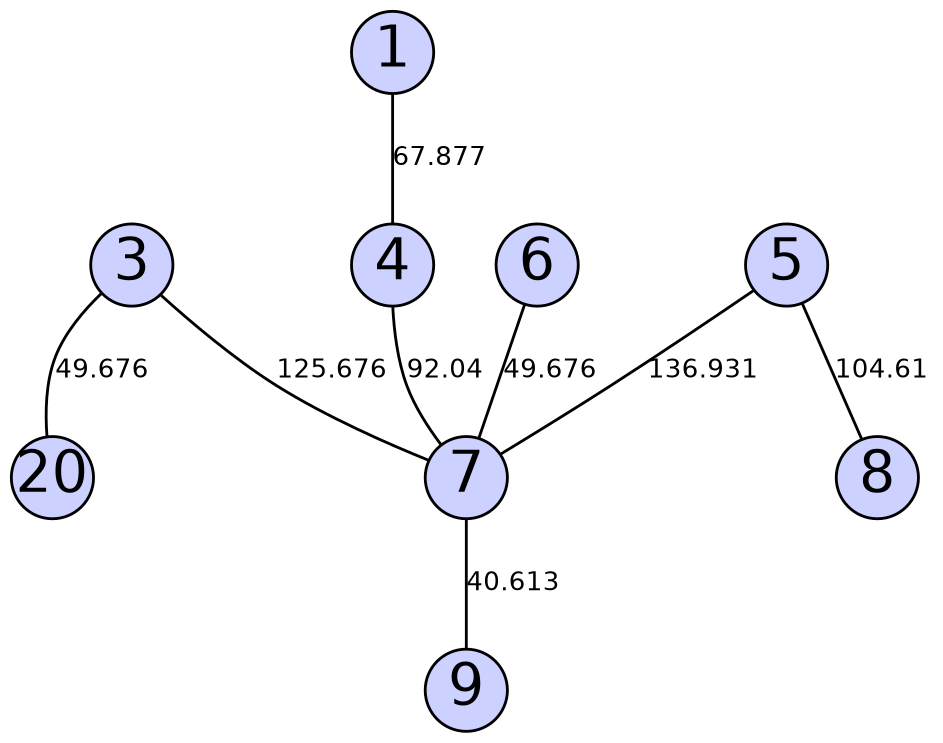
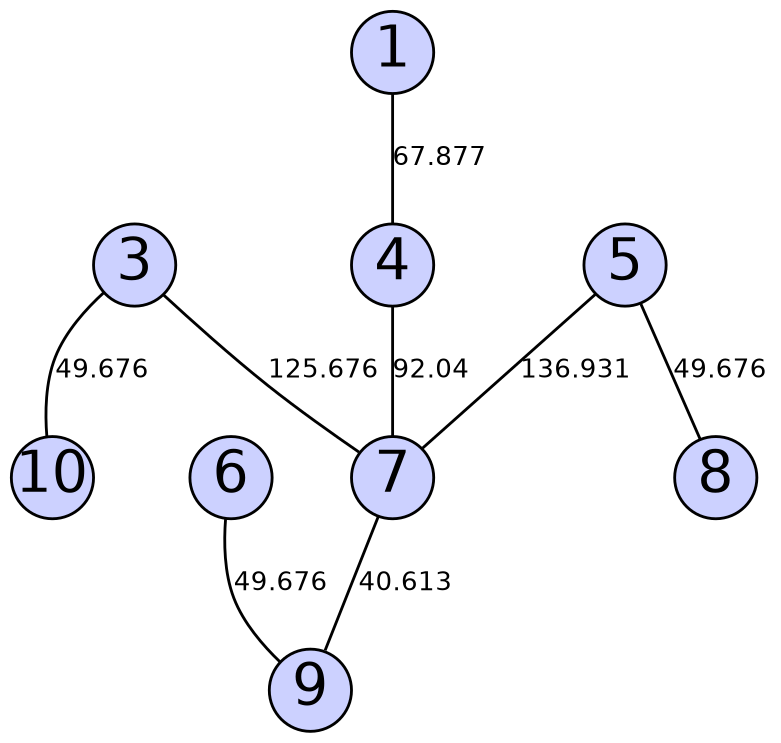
(883, 371) -> (721, 371)
(502, 372) -> (234, 598)
(52, 478) -> (52, 478)
